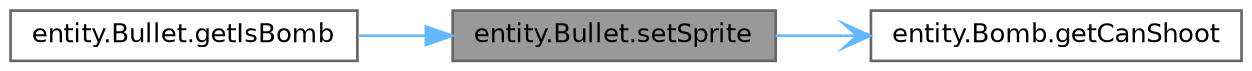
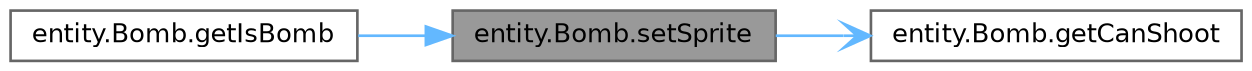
(184, 36) -> (184, 36)
(614, 36) -> (614, 36)
